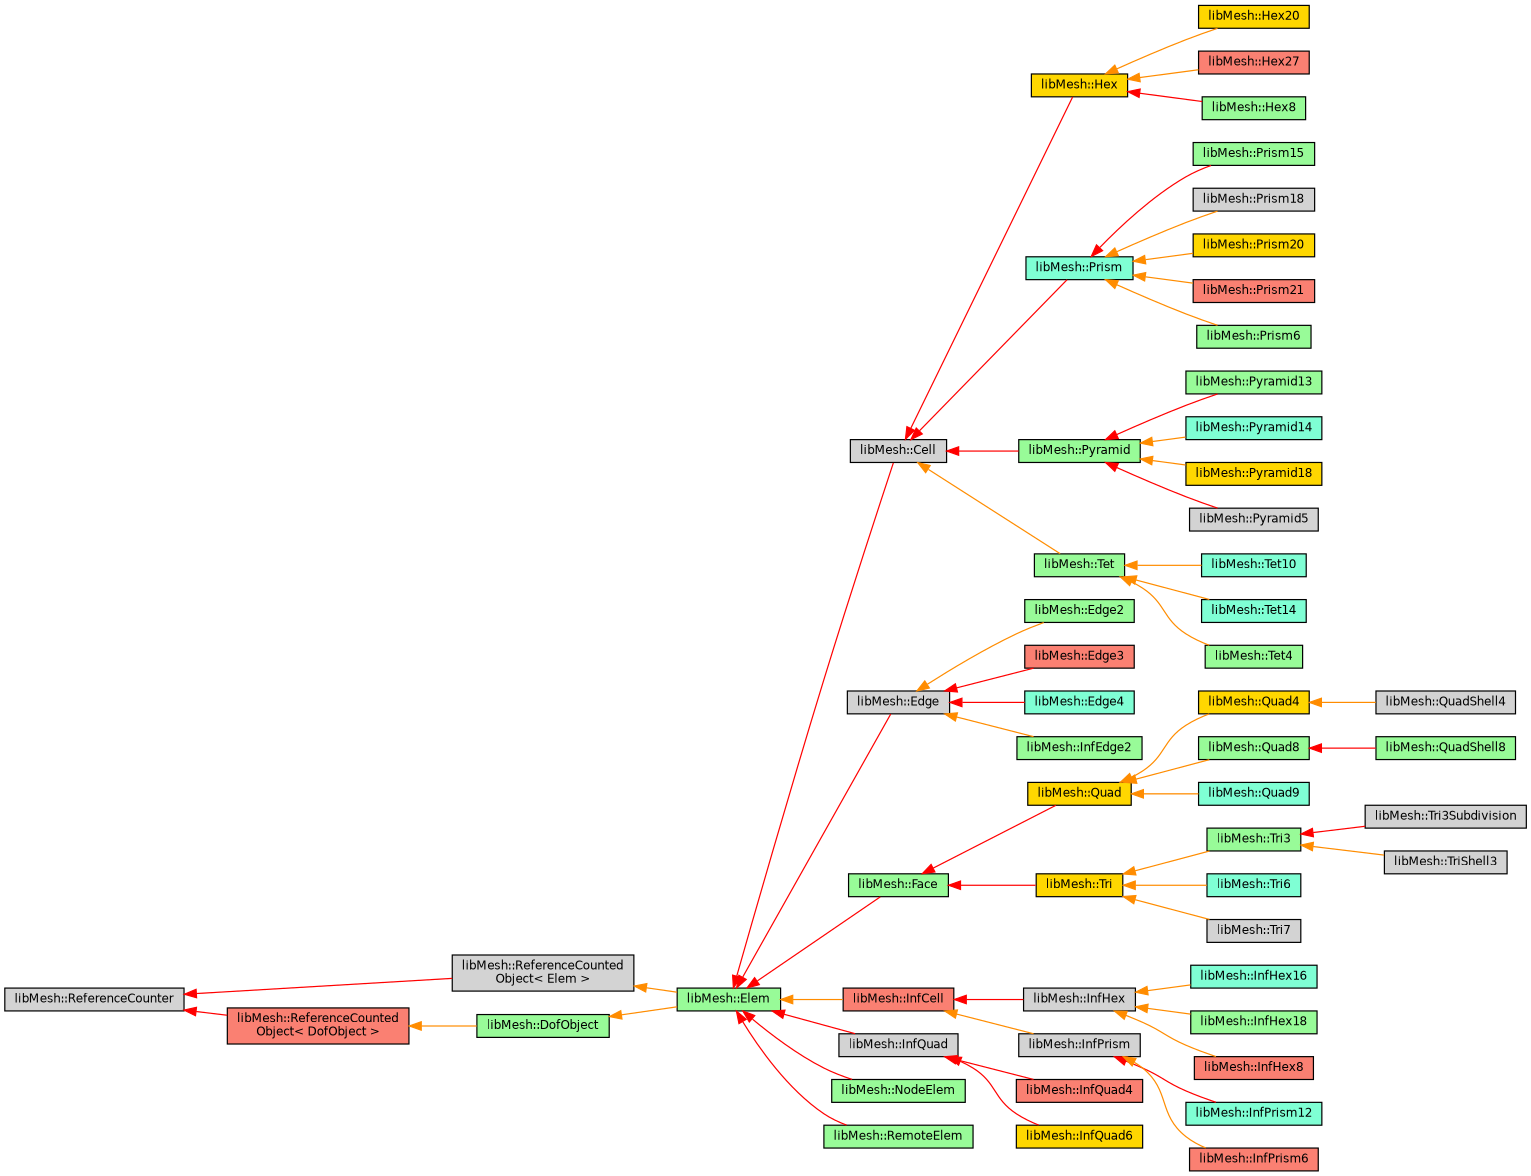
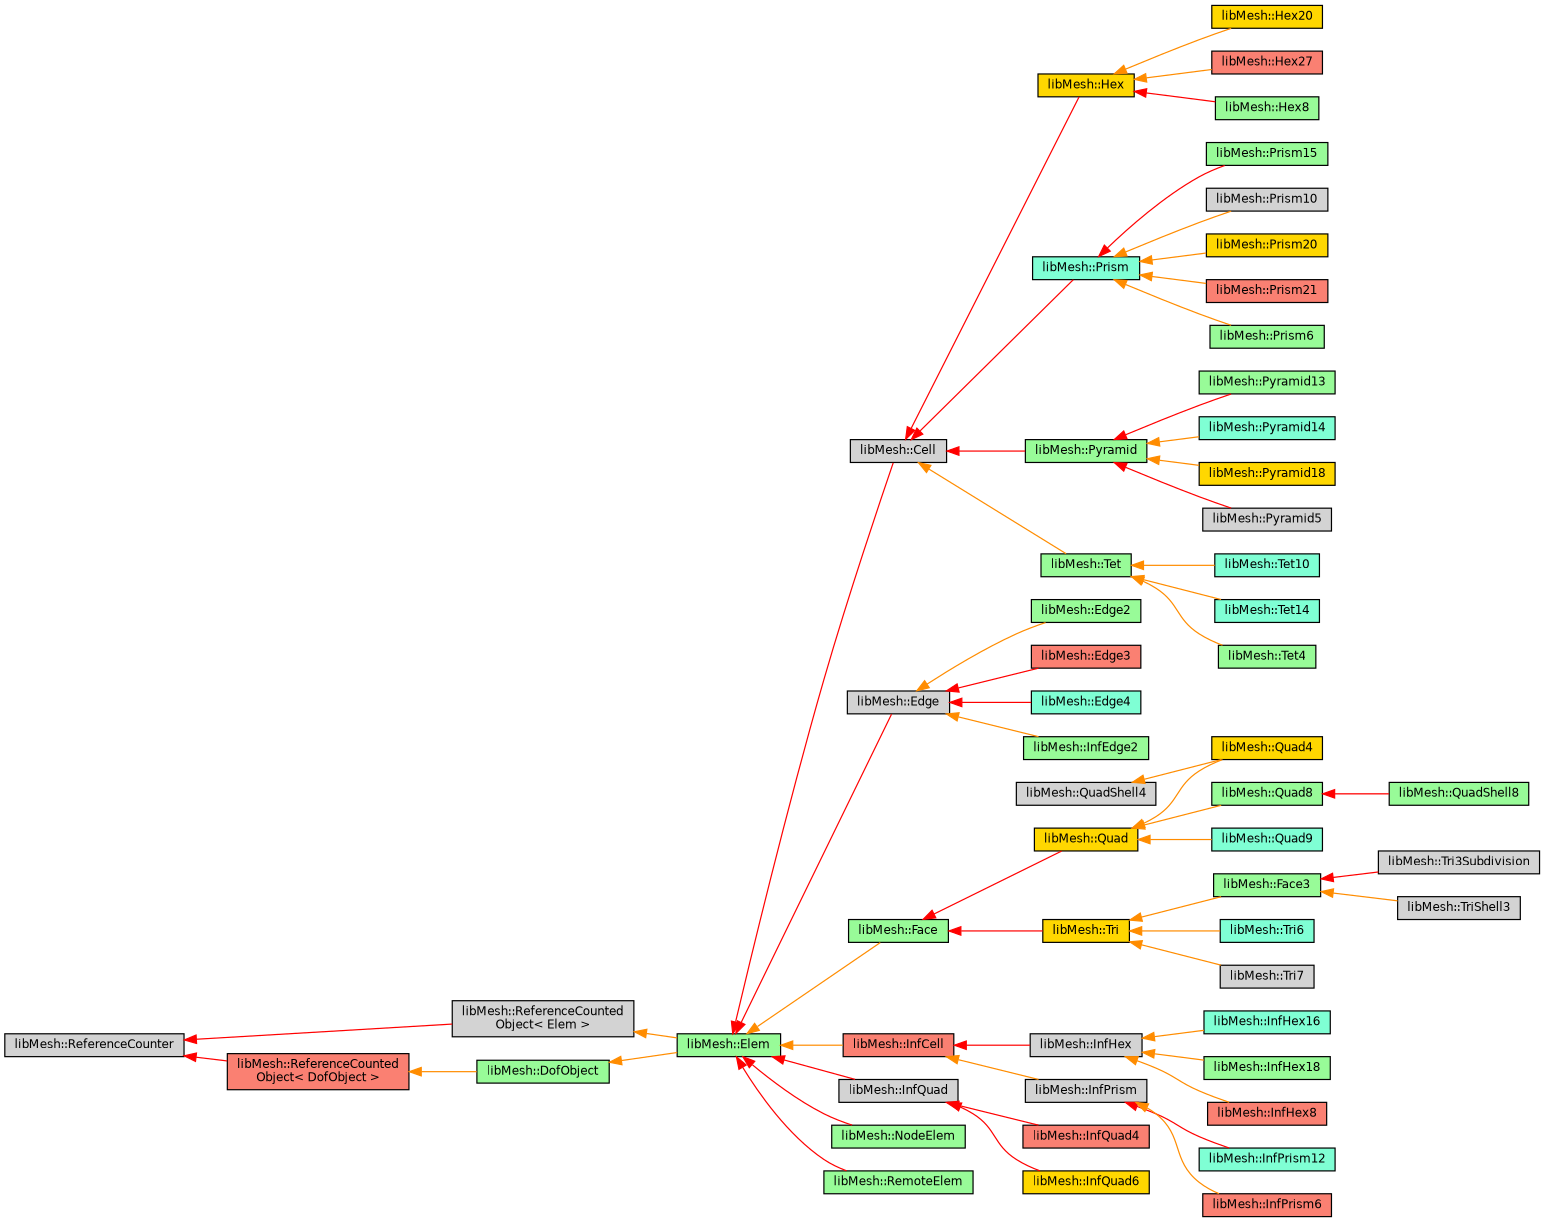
(1254, 200) -> (1267, 200)
(1349, 702) -> (1183, 769)
(1254, 840) -> (1267, 885)
(819, 939) -> (819, 985)
